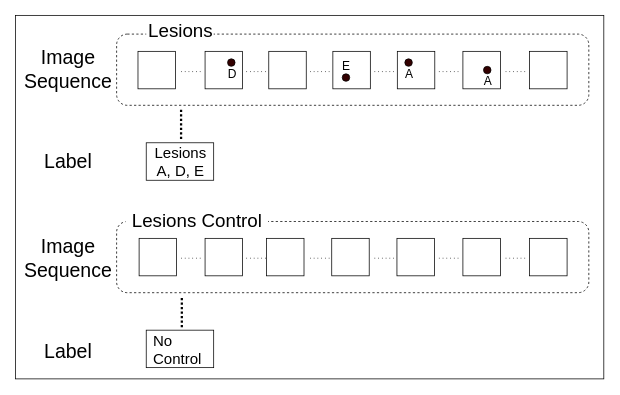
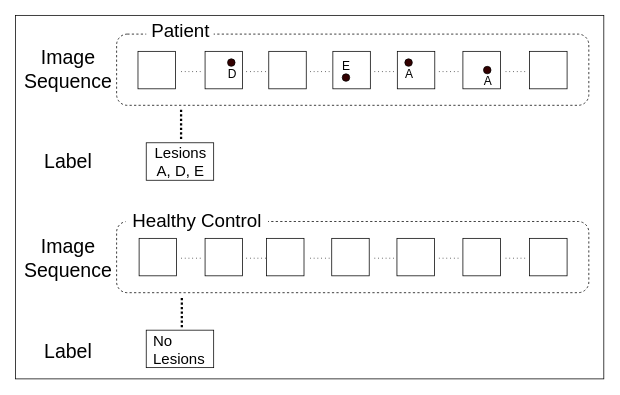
(181, 30) -> (181, 30)
(197, 220) -> (197, 220)
(170, 349) -> (170, 349)
